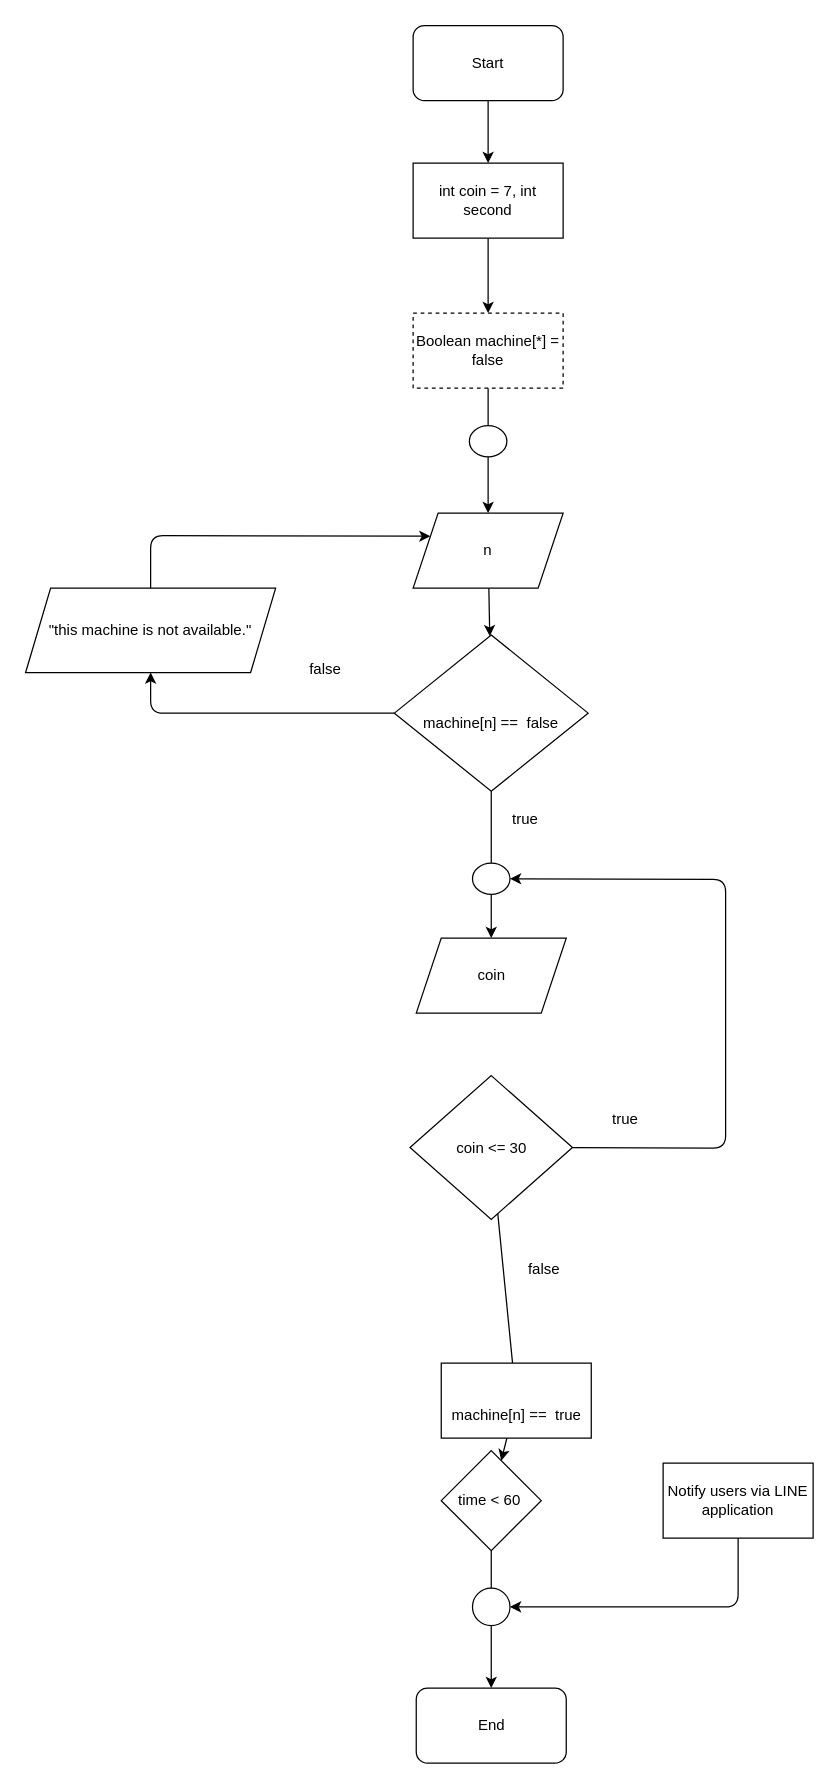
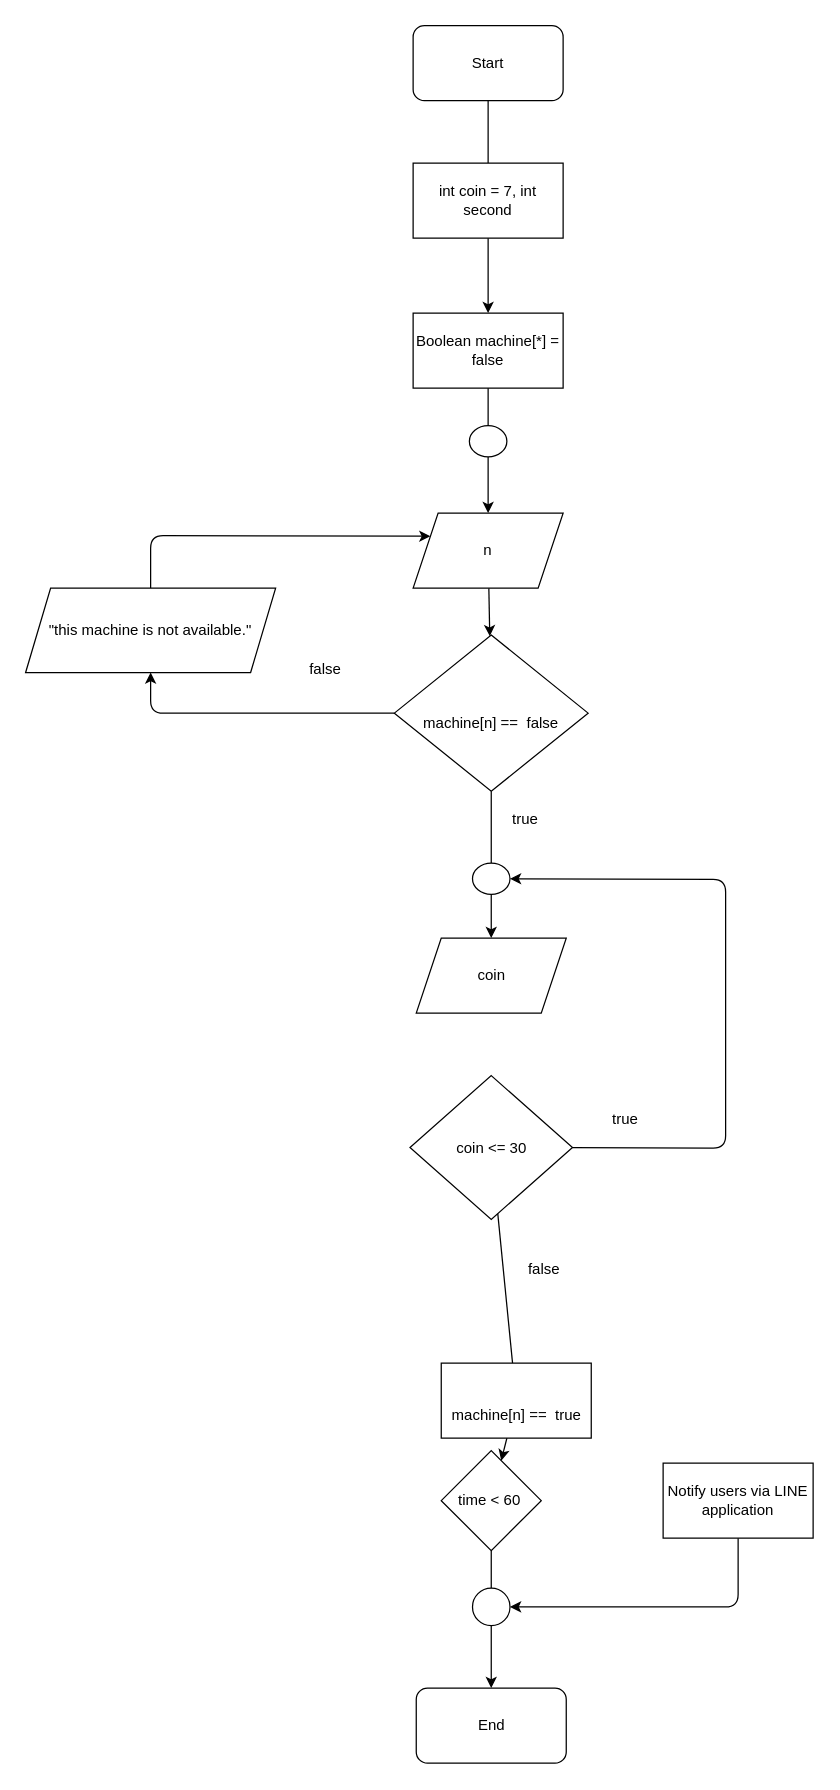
(488, 153) -> (488, 156)
(488, 351) -> (488, 351)
